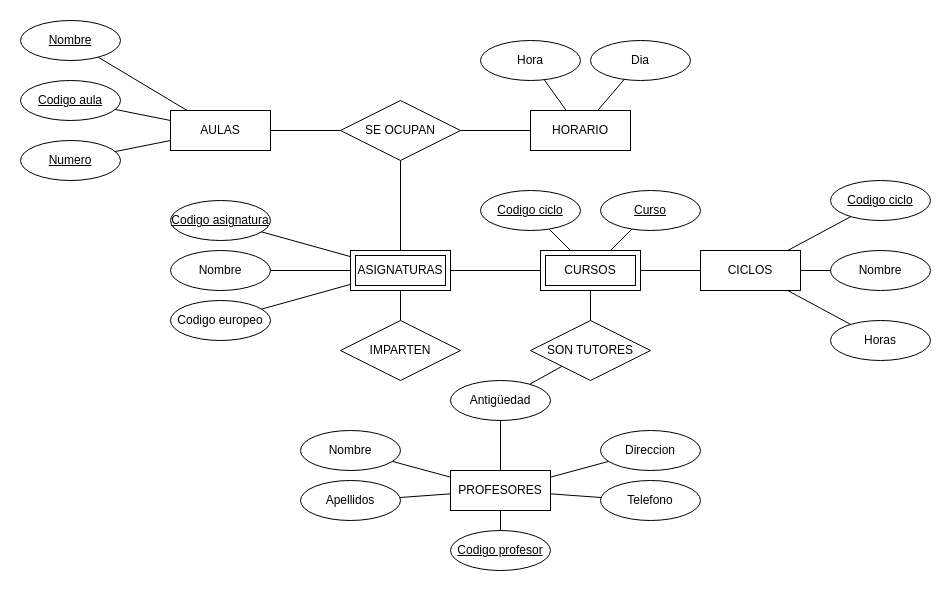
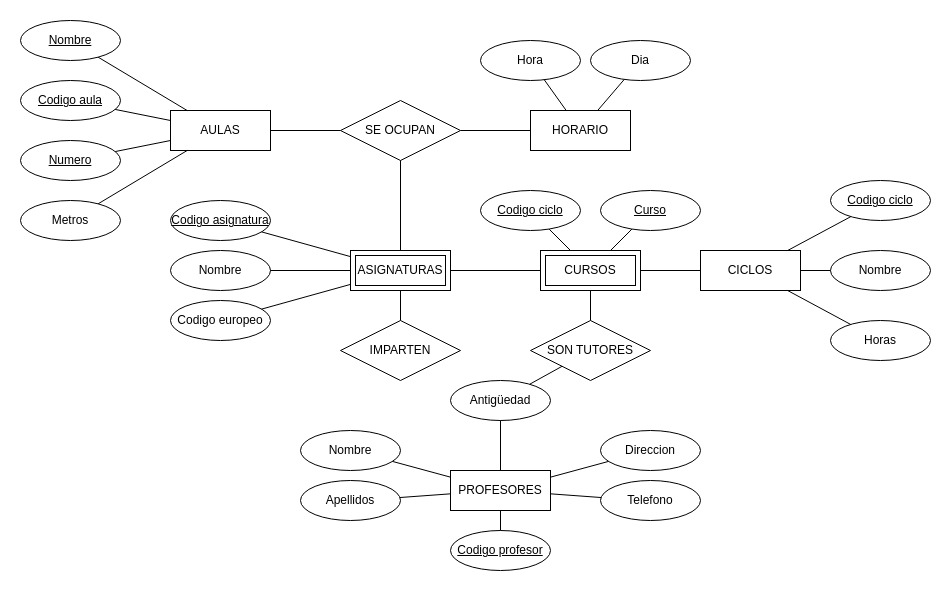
none -> (142, 177)
none -> (71, 221)
